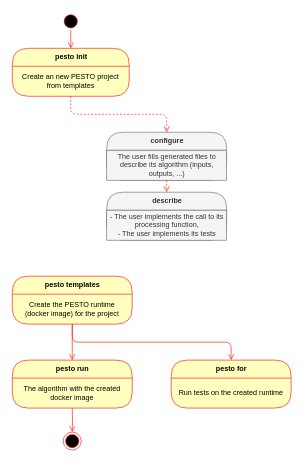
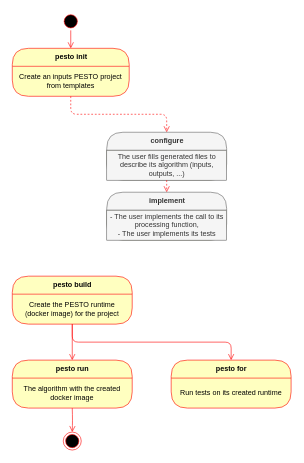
(71, 81) -> (71, 81)
(167, 201) -> (167, 201)
(73, 285) -> (73, 285)
(231, 393) -> (231, 393)
